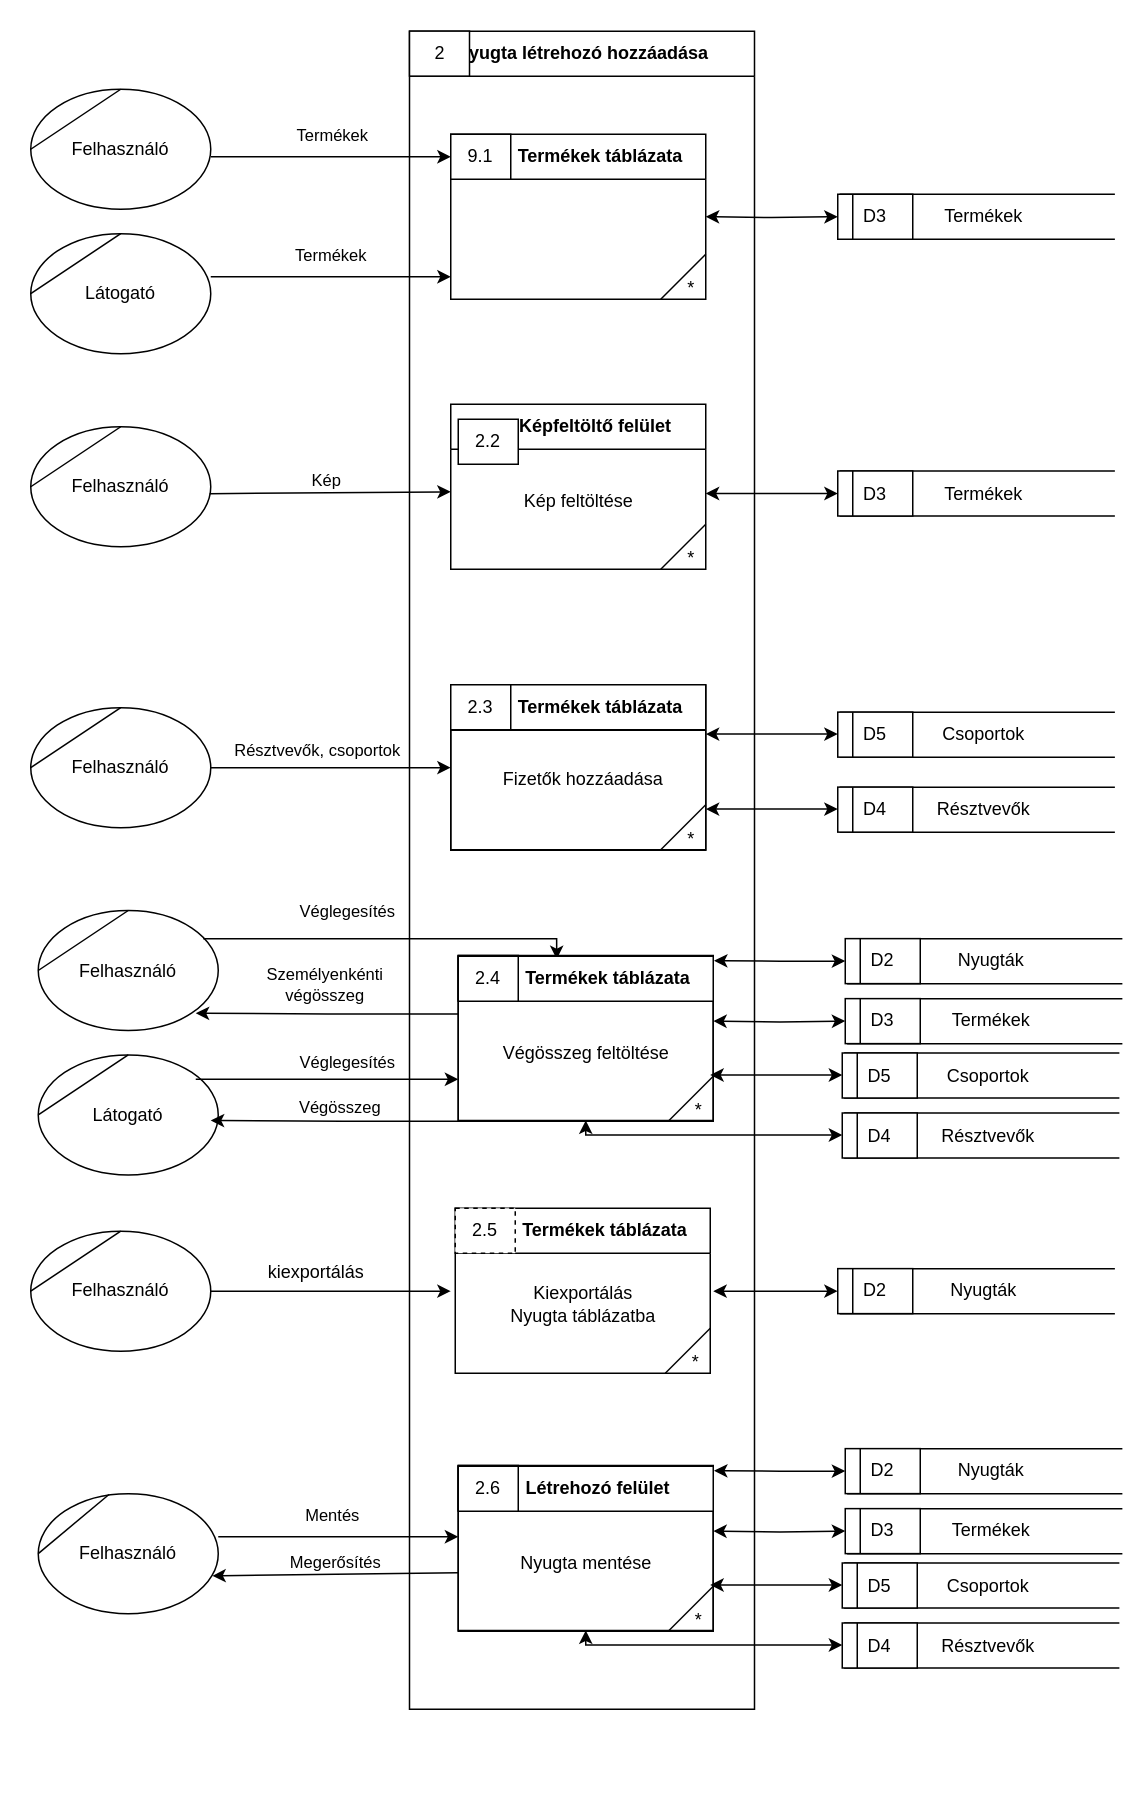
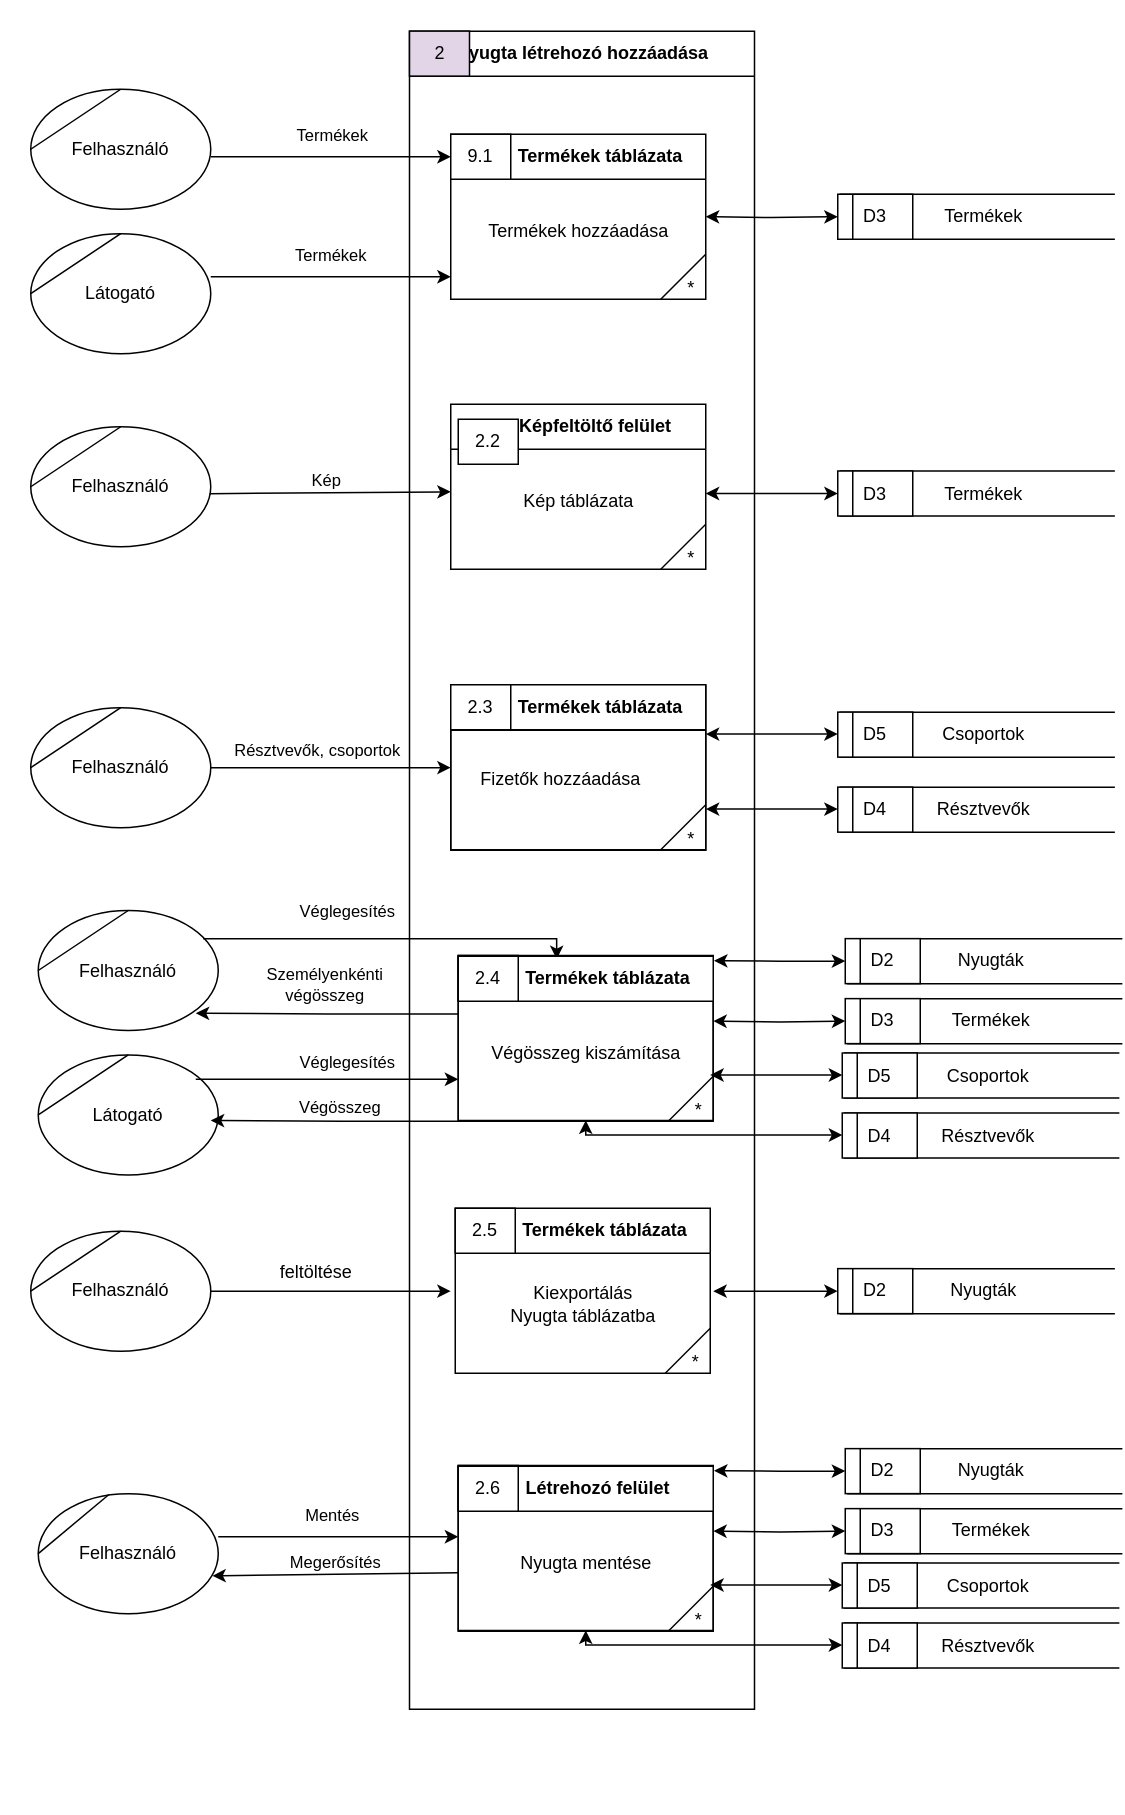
(440, 54) -> (440, 54)
none -> (578, 232)
(579, 502) -> (579, 502)
(582, 780) -> (560, 780)
(587, 1054) -> (587, 1054)
(485, 1231) -> (485, 1231)
(317, 1273) -> (317, 1273)
